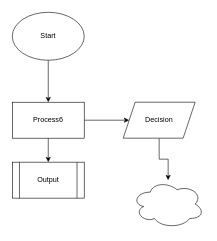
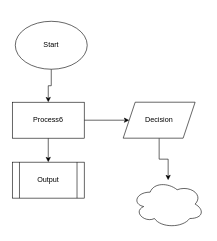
(48, 36) -> (51, 45)
